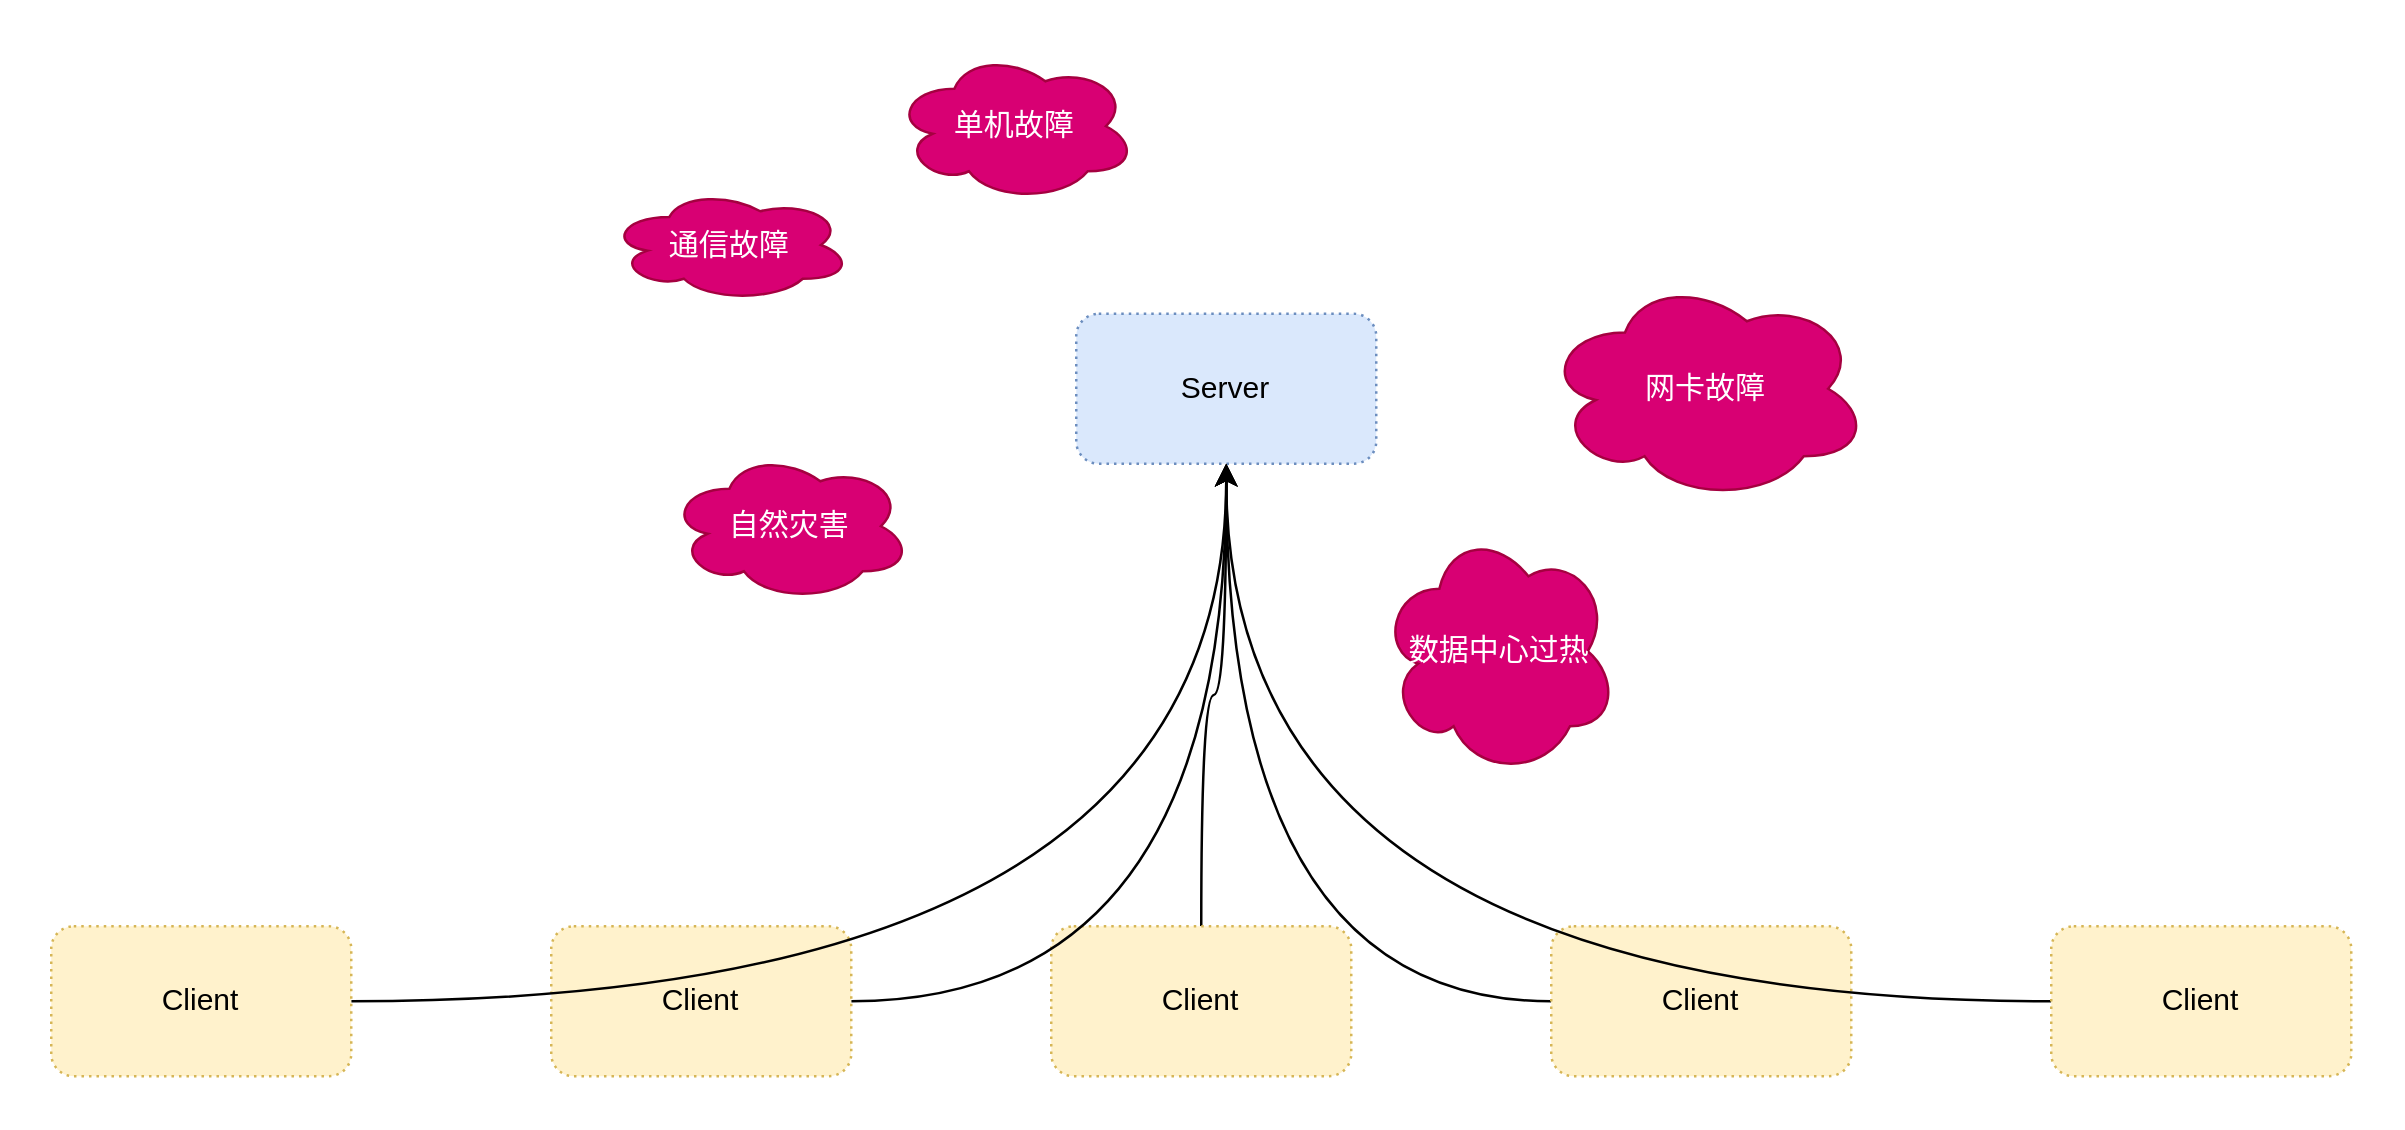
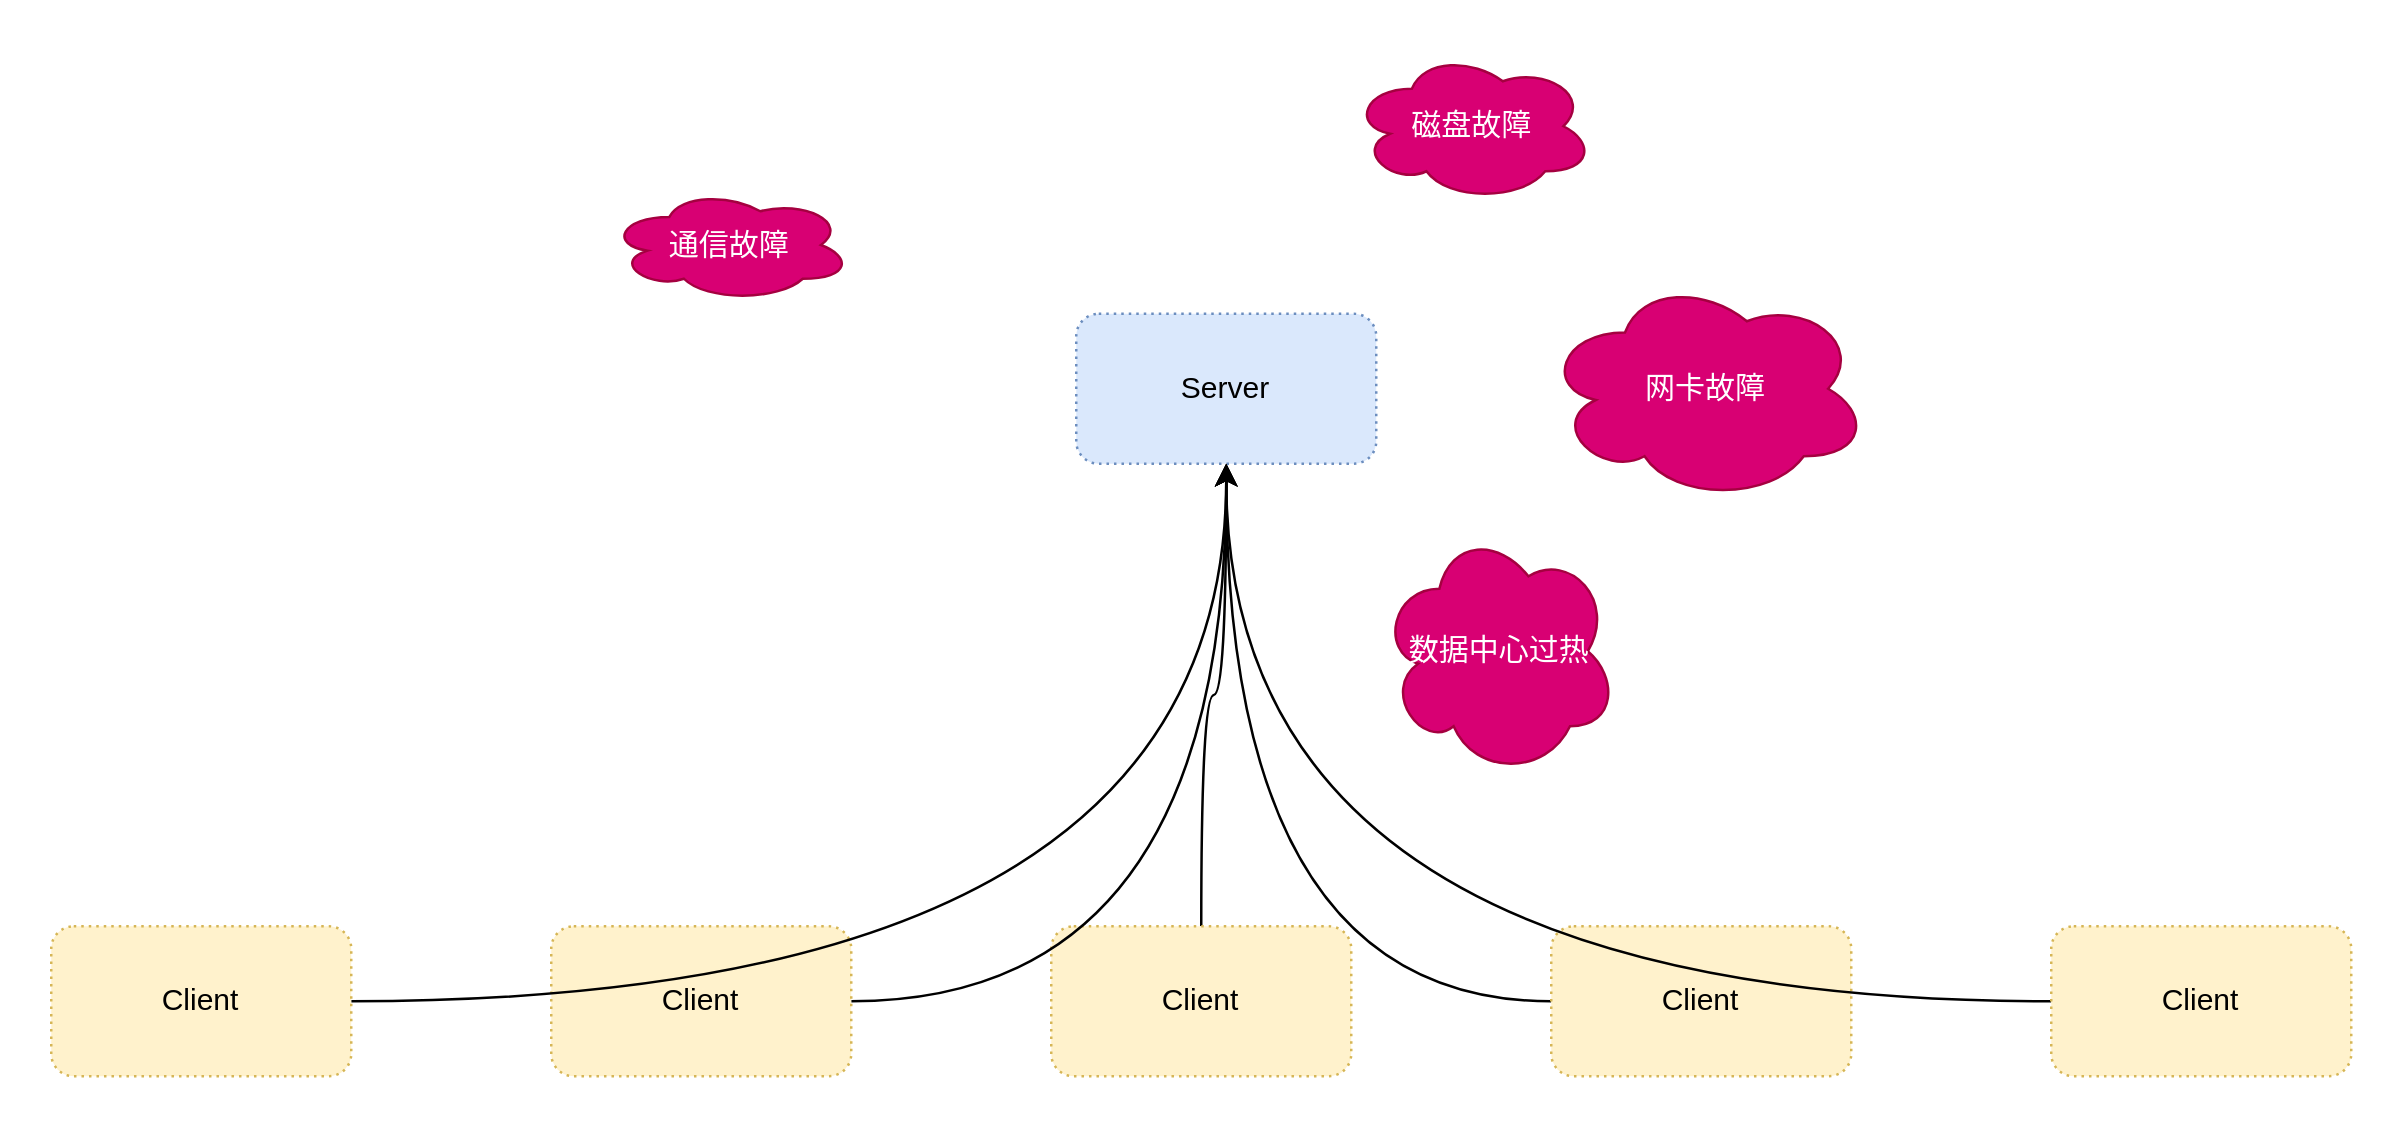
(1015, 126) -> none
none -> (1473, 126)
(790, 526) -> none
